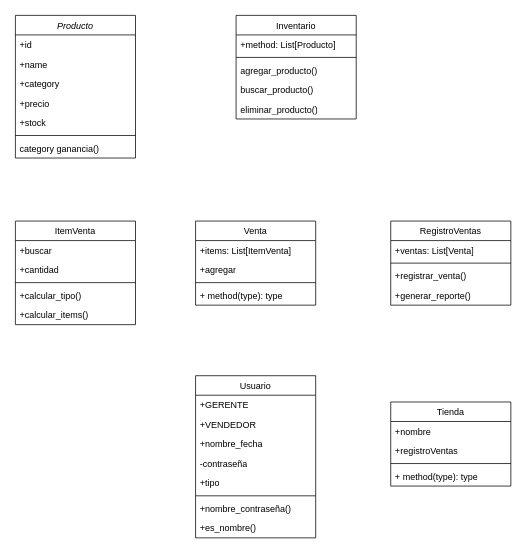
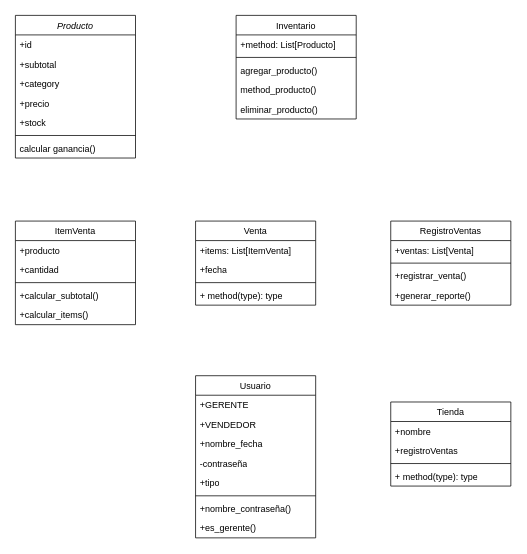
(32, 65) -> (41, 65)
(283, 91) -> (283, 91)
(65, 149) -> (63, 149)
(38, 251) -> (43, 251)
(220, 271) -> (215, 271)
(57, 296) -> (67, 296)
(230, 529) -> (233, 529)
